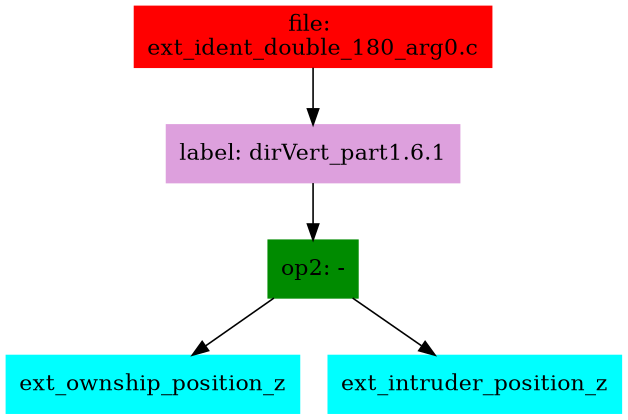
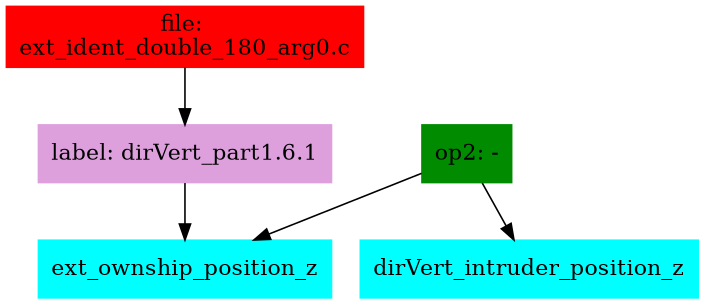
(313, 204) -> (185, 204)
(475, 384) -> (529, 269)
